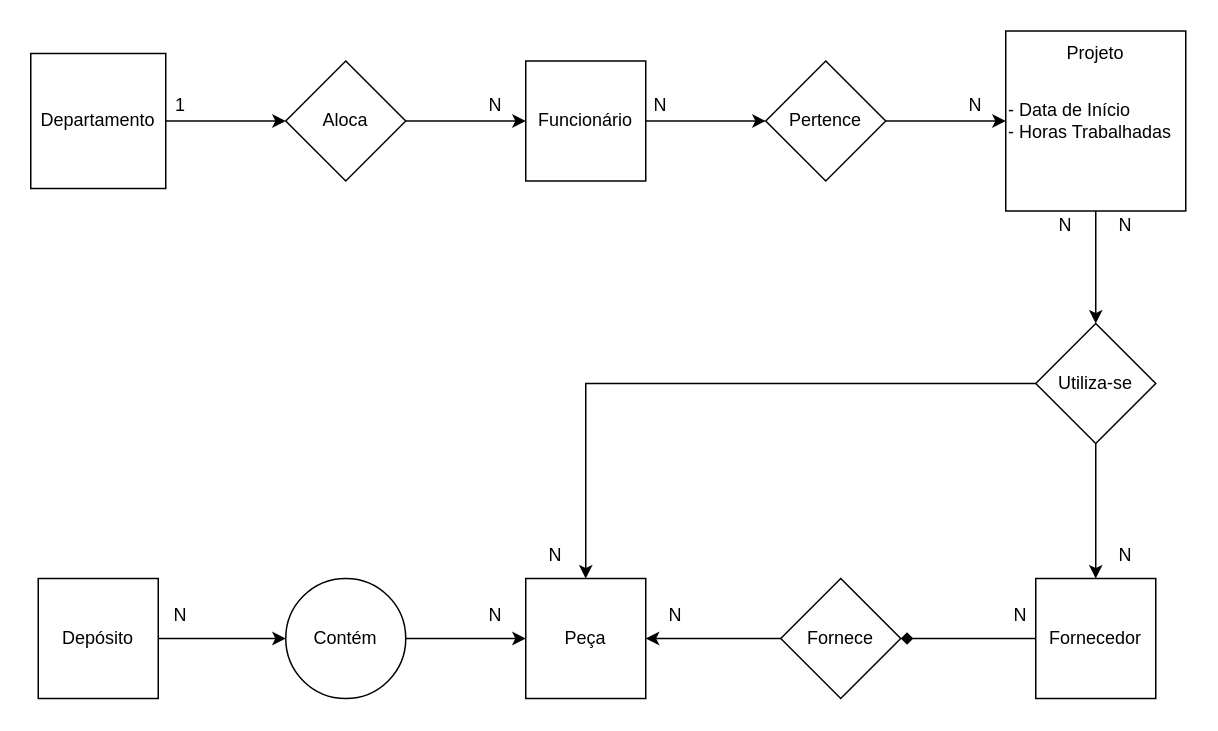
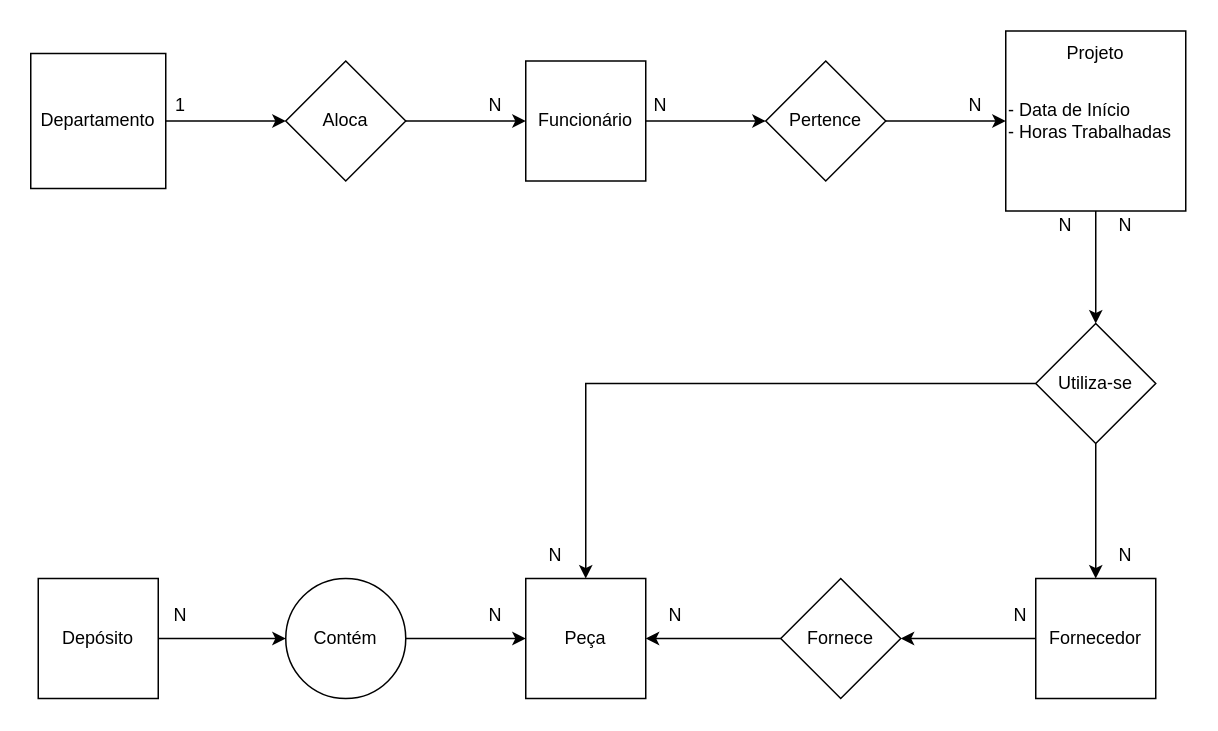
(913, 638) -> (912, 638)
